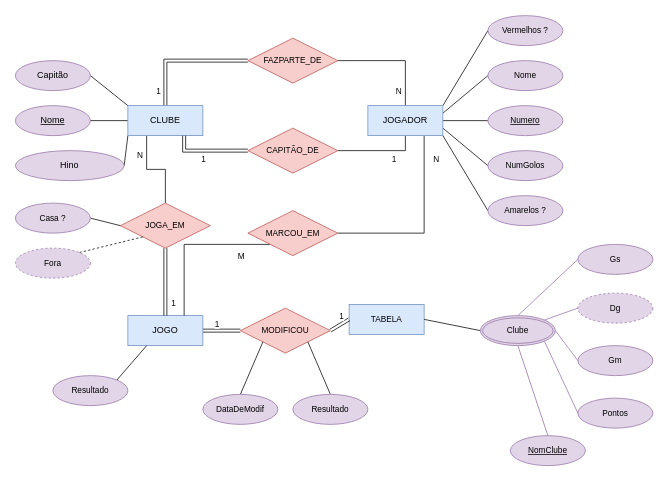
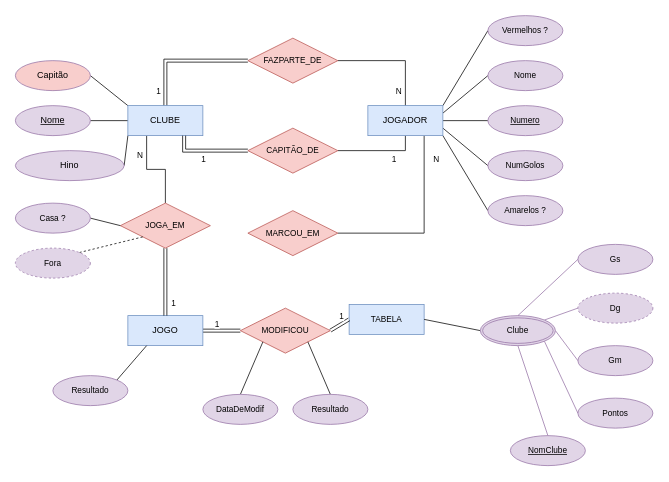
(53, 75) -> (53, 75)
(192, 244) -> none
